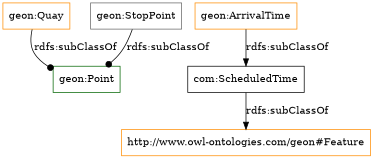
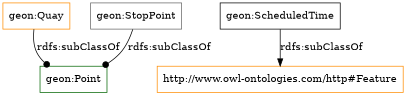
(246, 16) -> none
(246, 79) -> (280, 16)
(246, 143) -> (280, 79)
